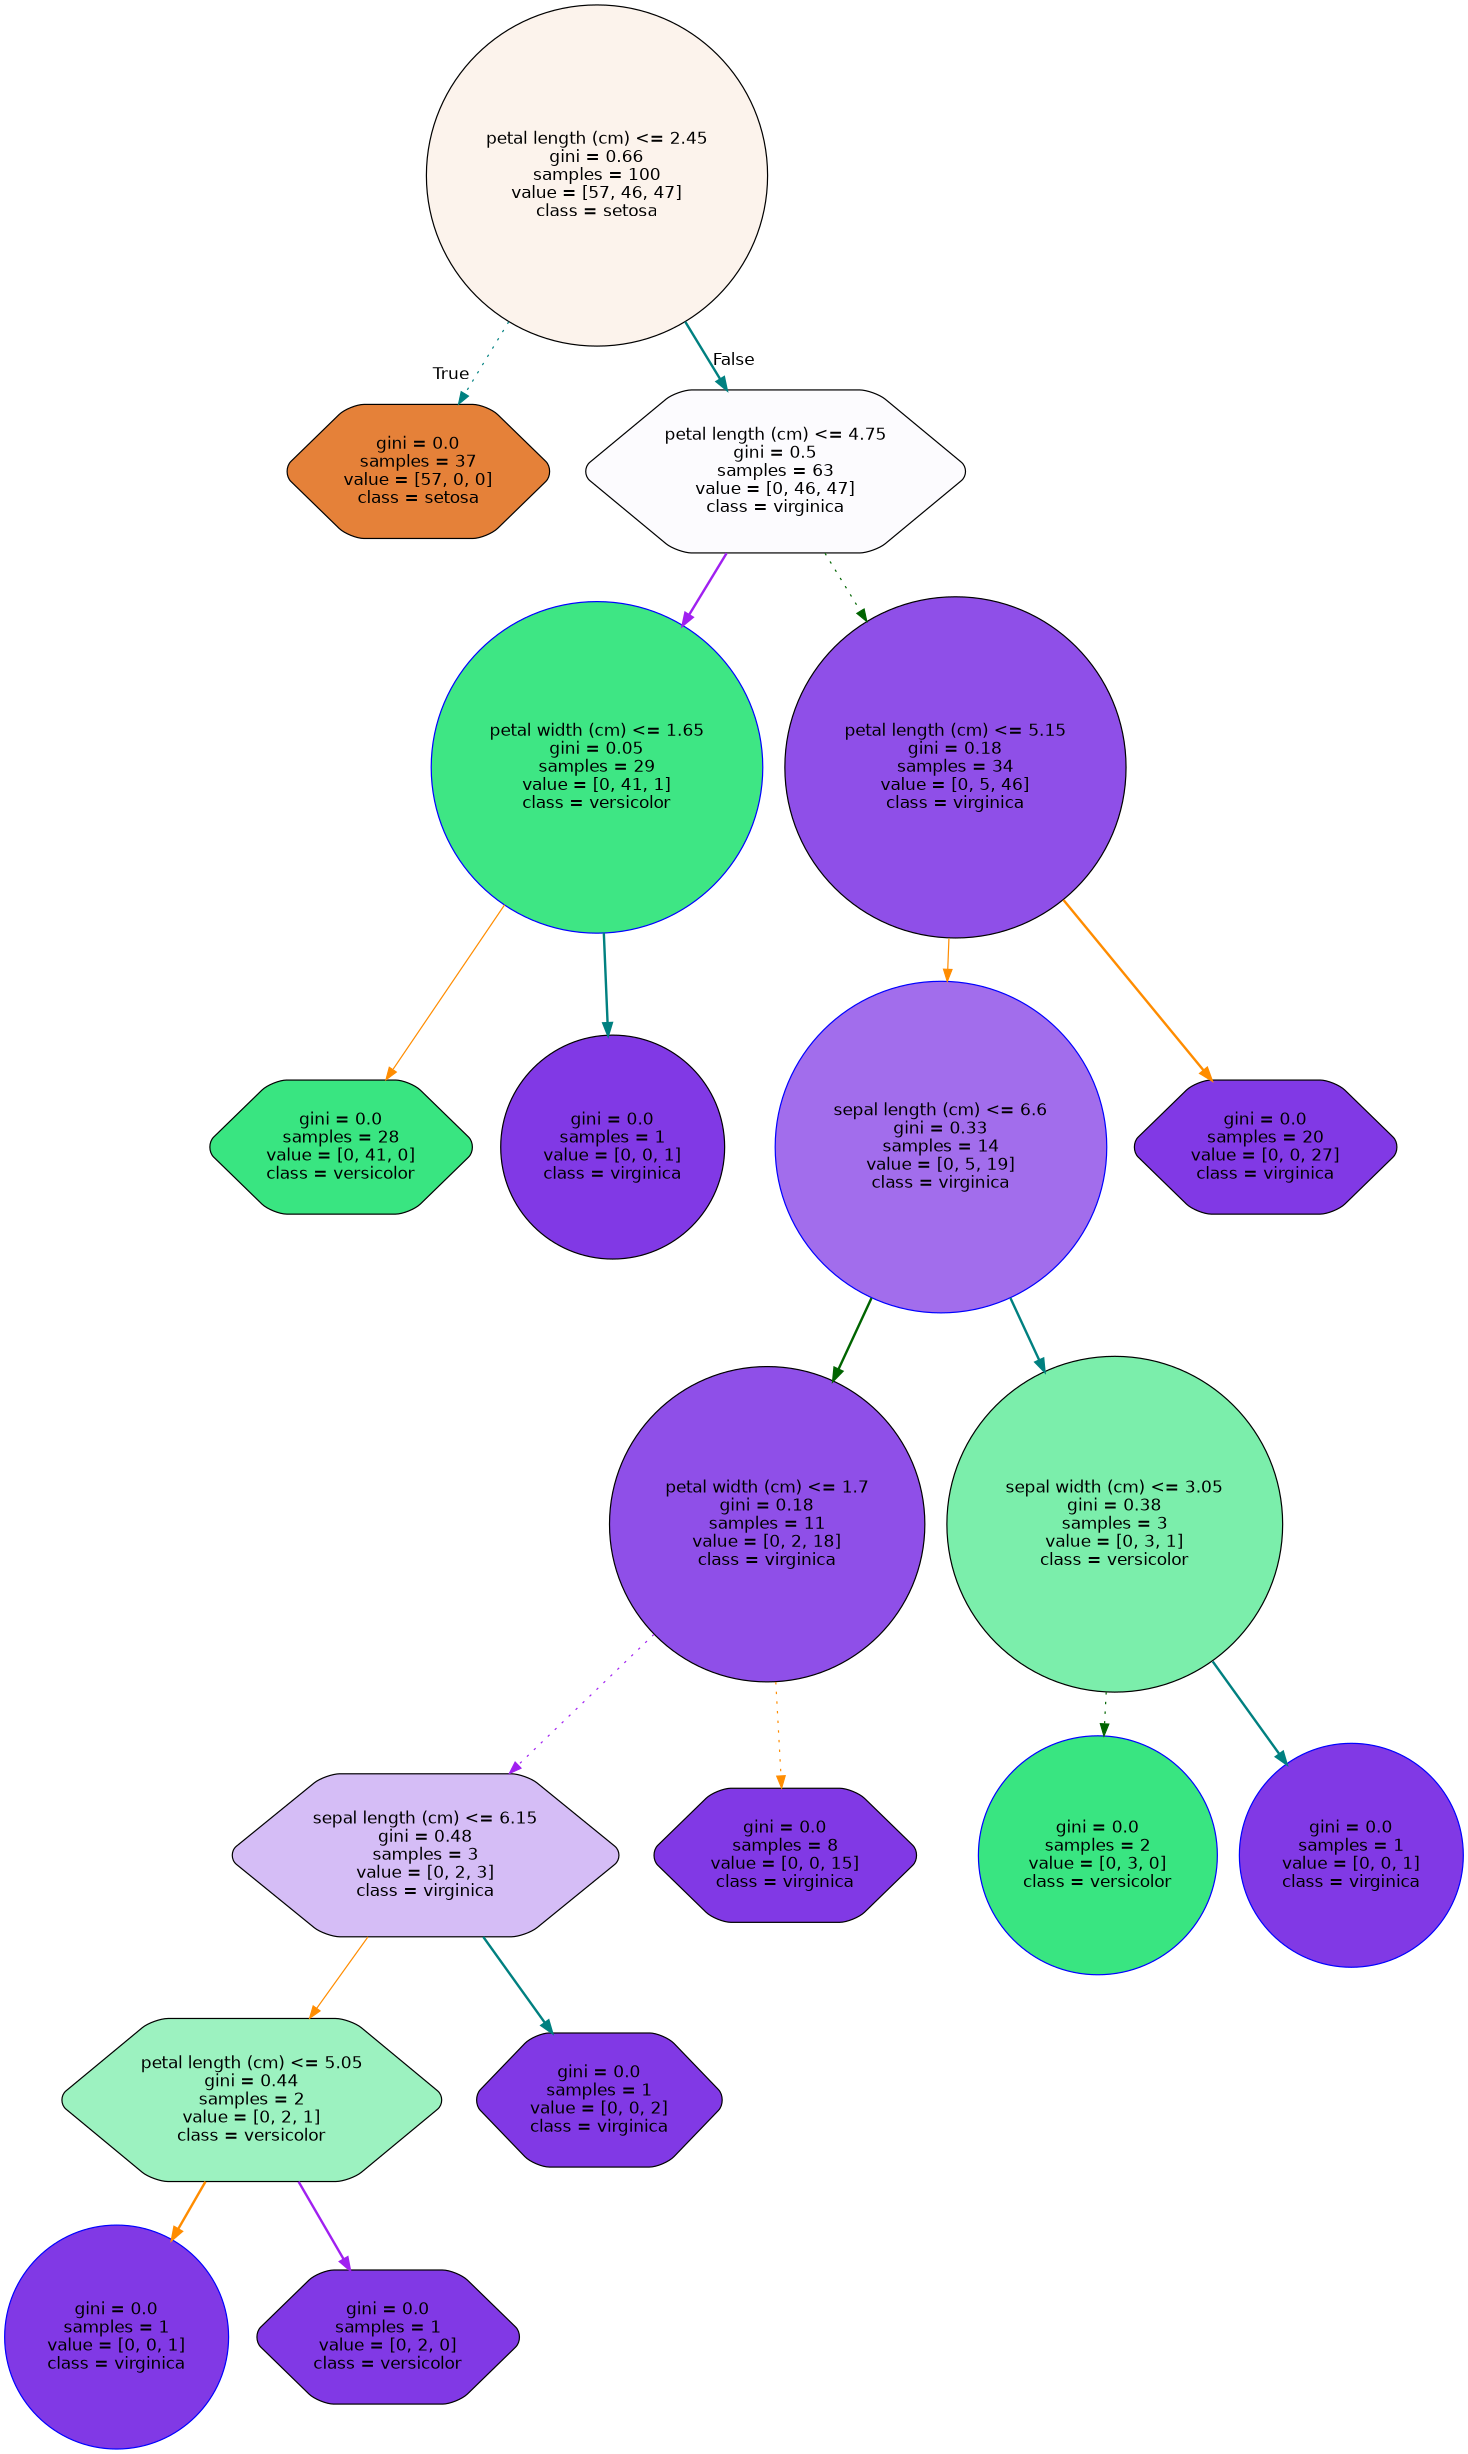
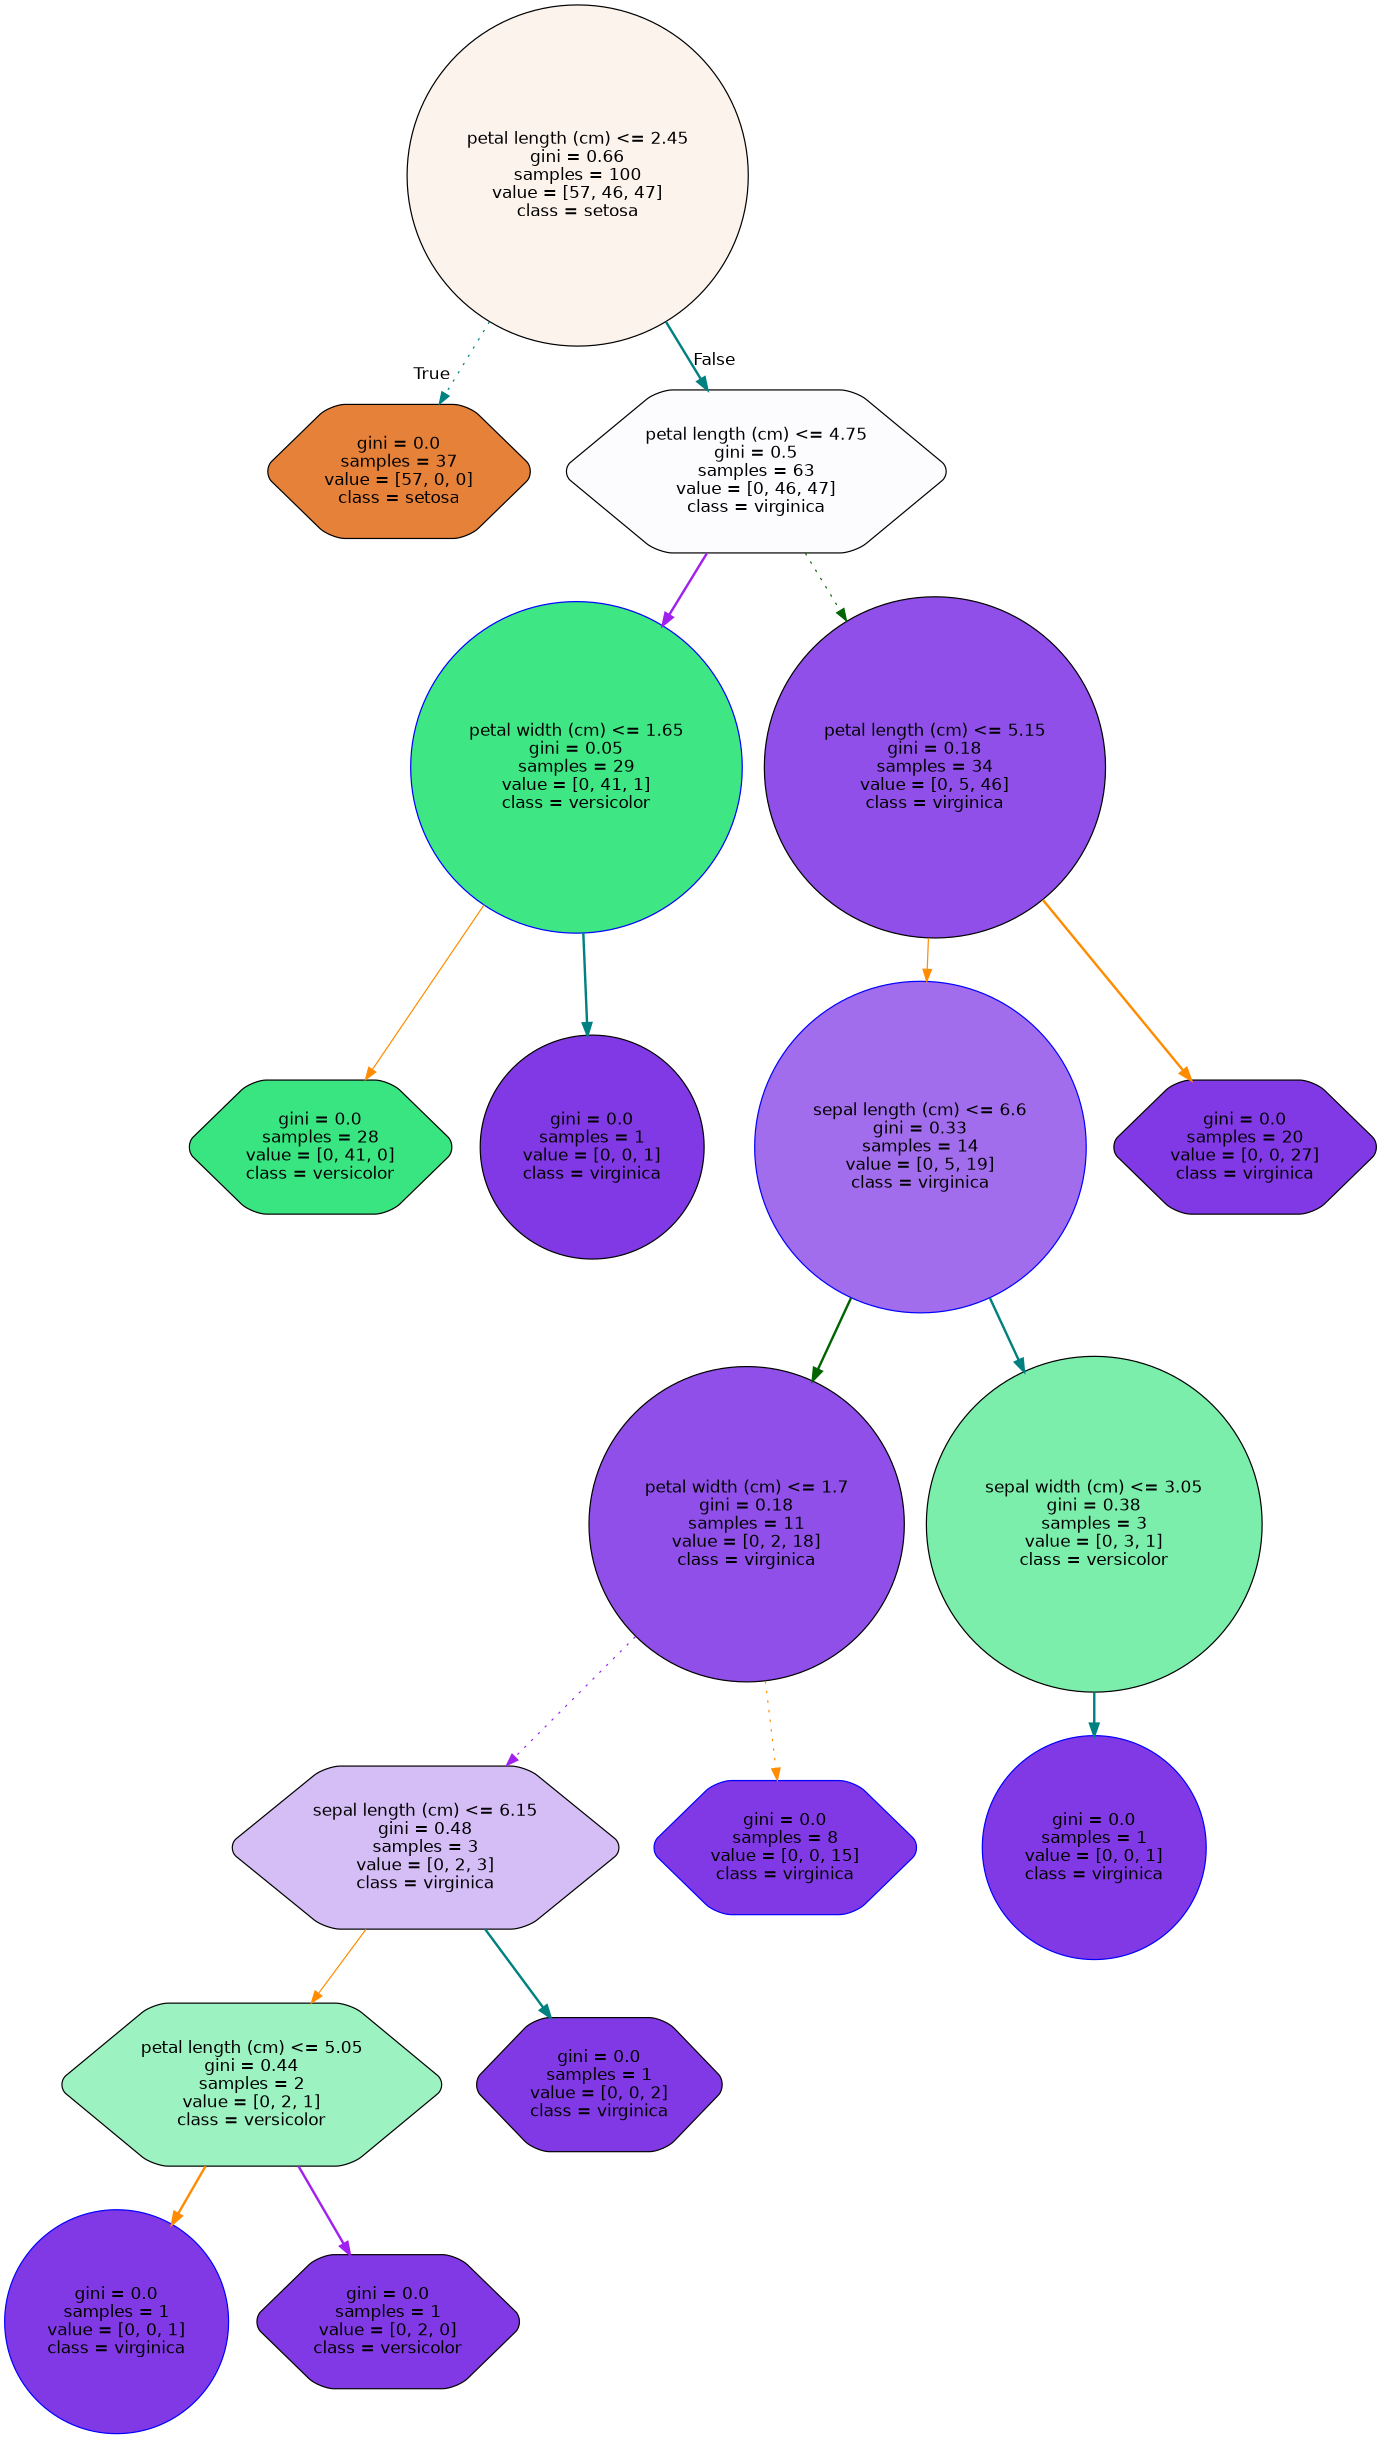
(785, 1855) -> (785, 1848)
(1098, 1855) -> none
